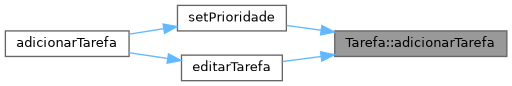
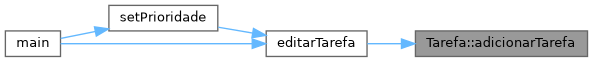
(304, 28) -> (235, 30)
(67, 44) -> (33, 44)
